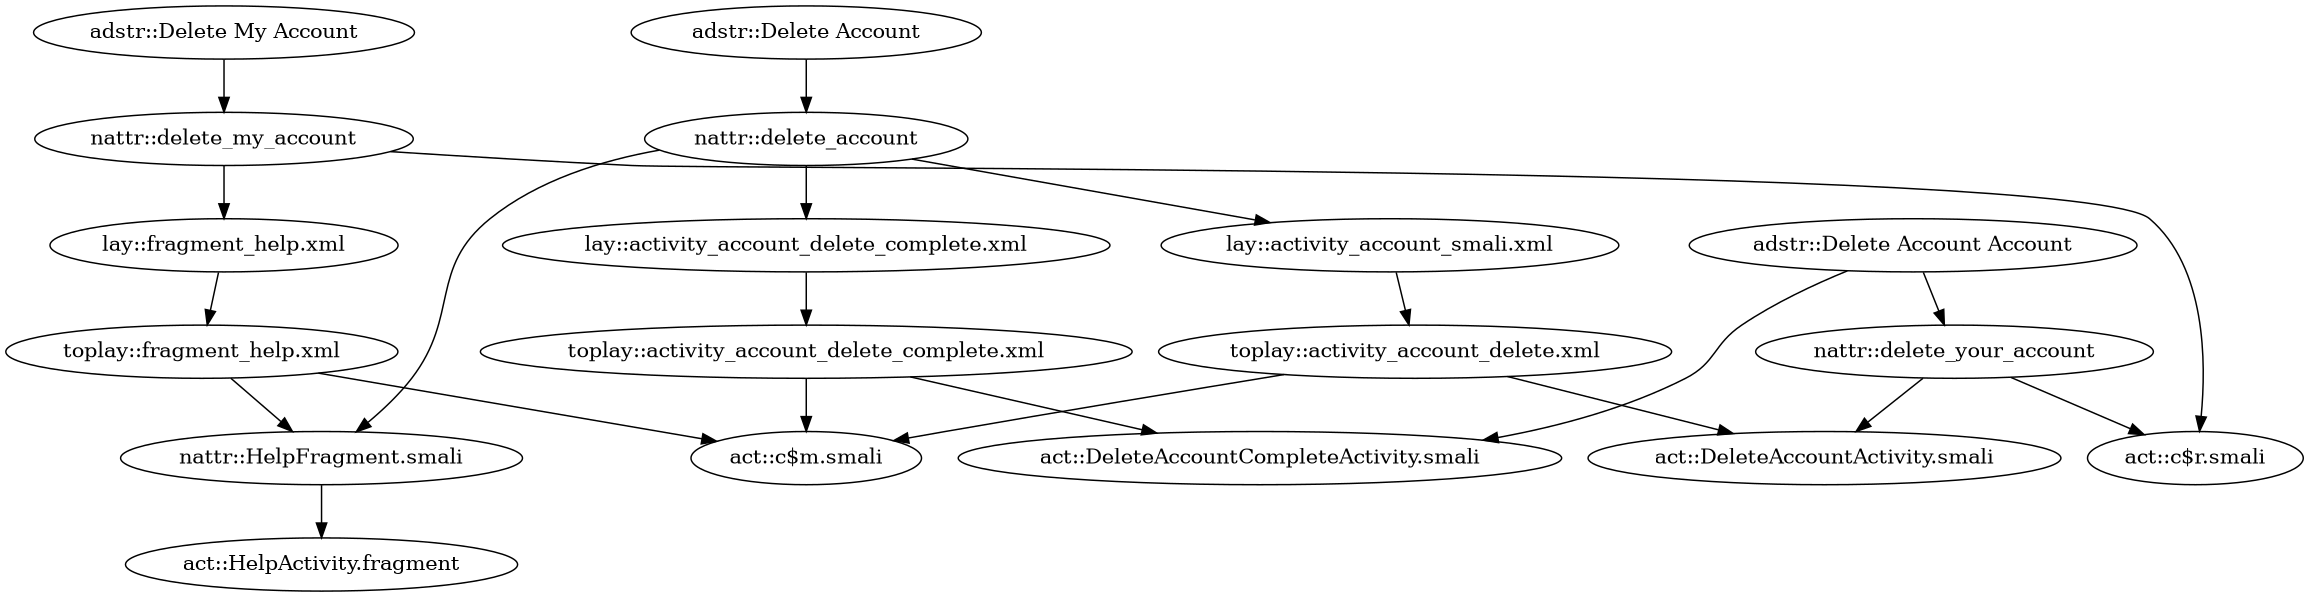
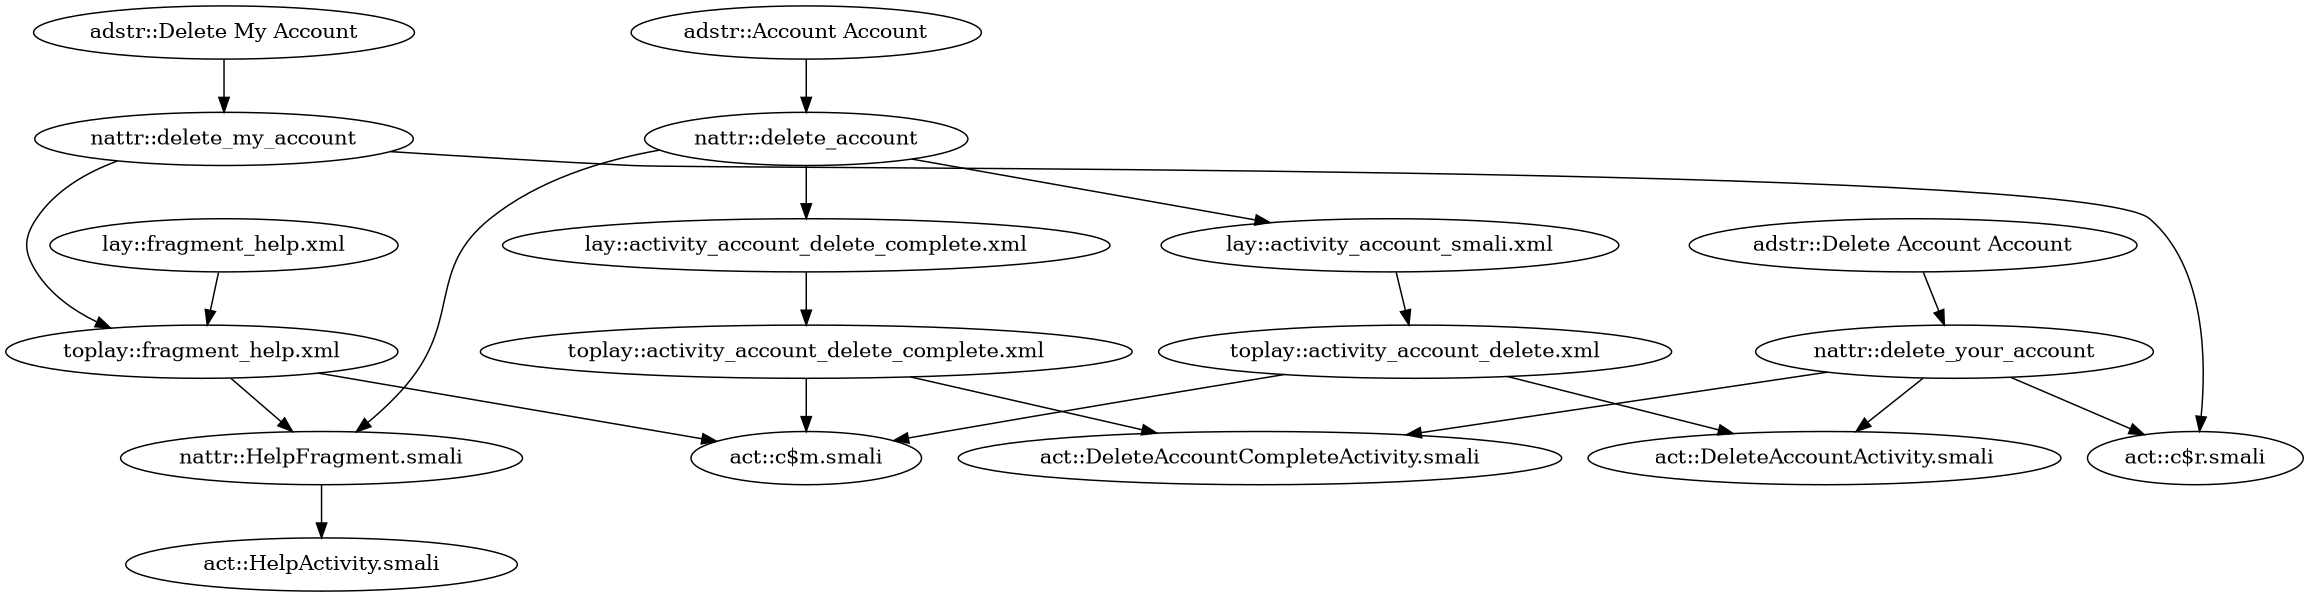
(806, 33) -> (806, 33)
(224, 185) -> (28, 234)
(1685, 378) -> (1644, 399)
(322, 565) -> (322, 565)
